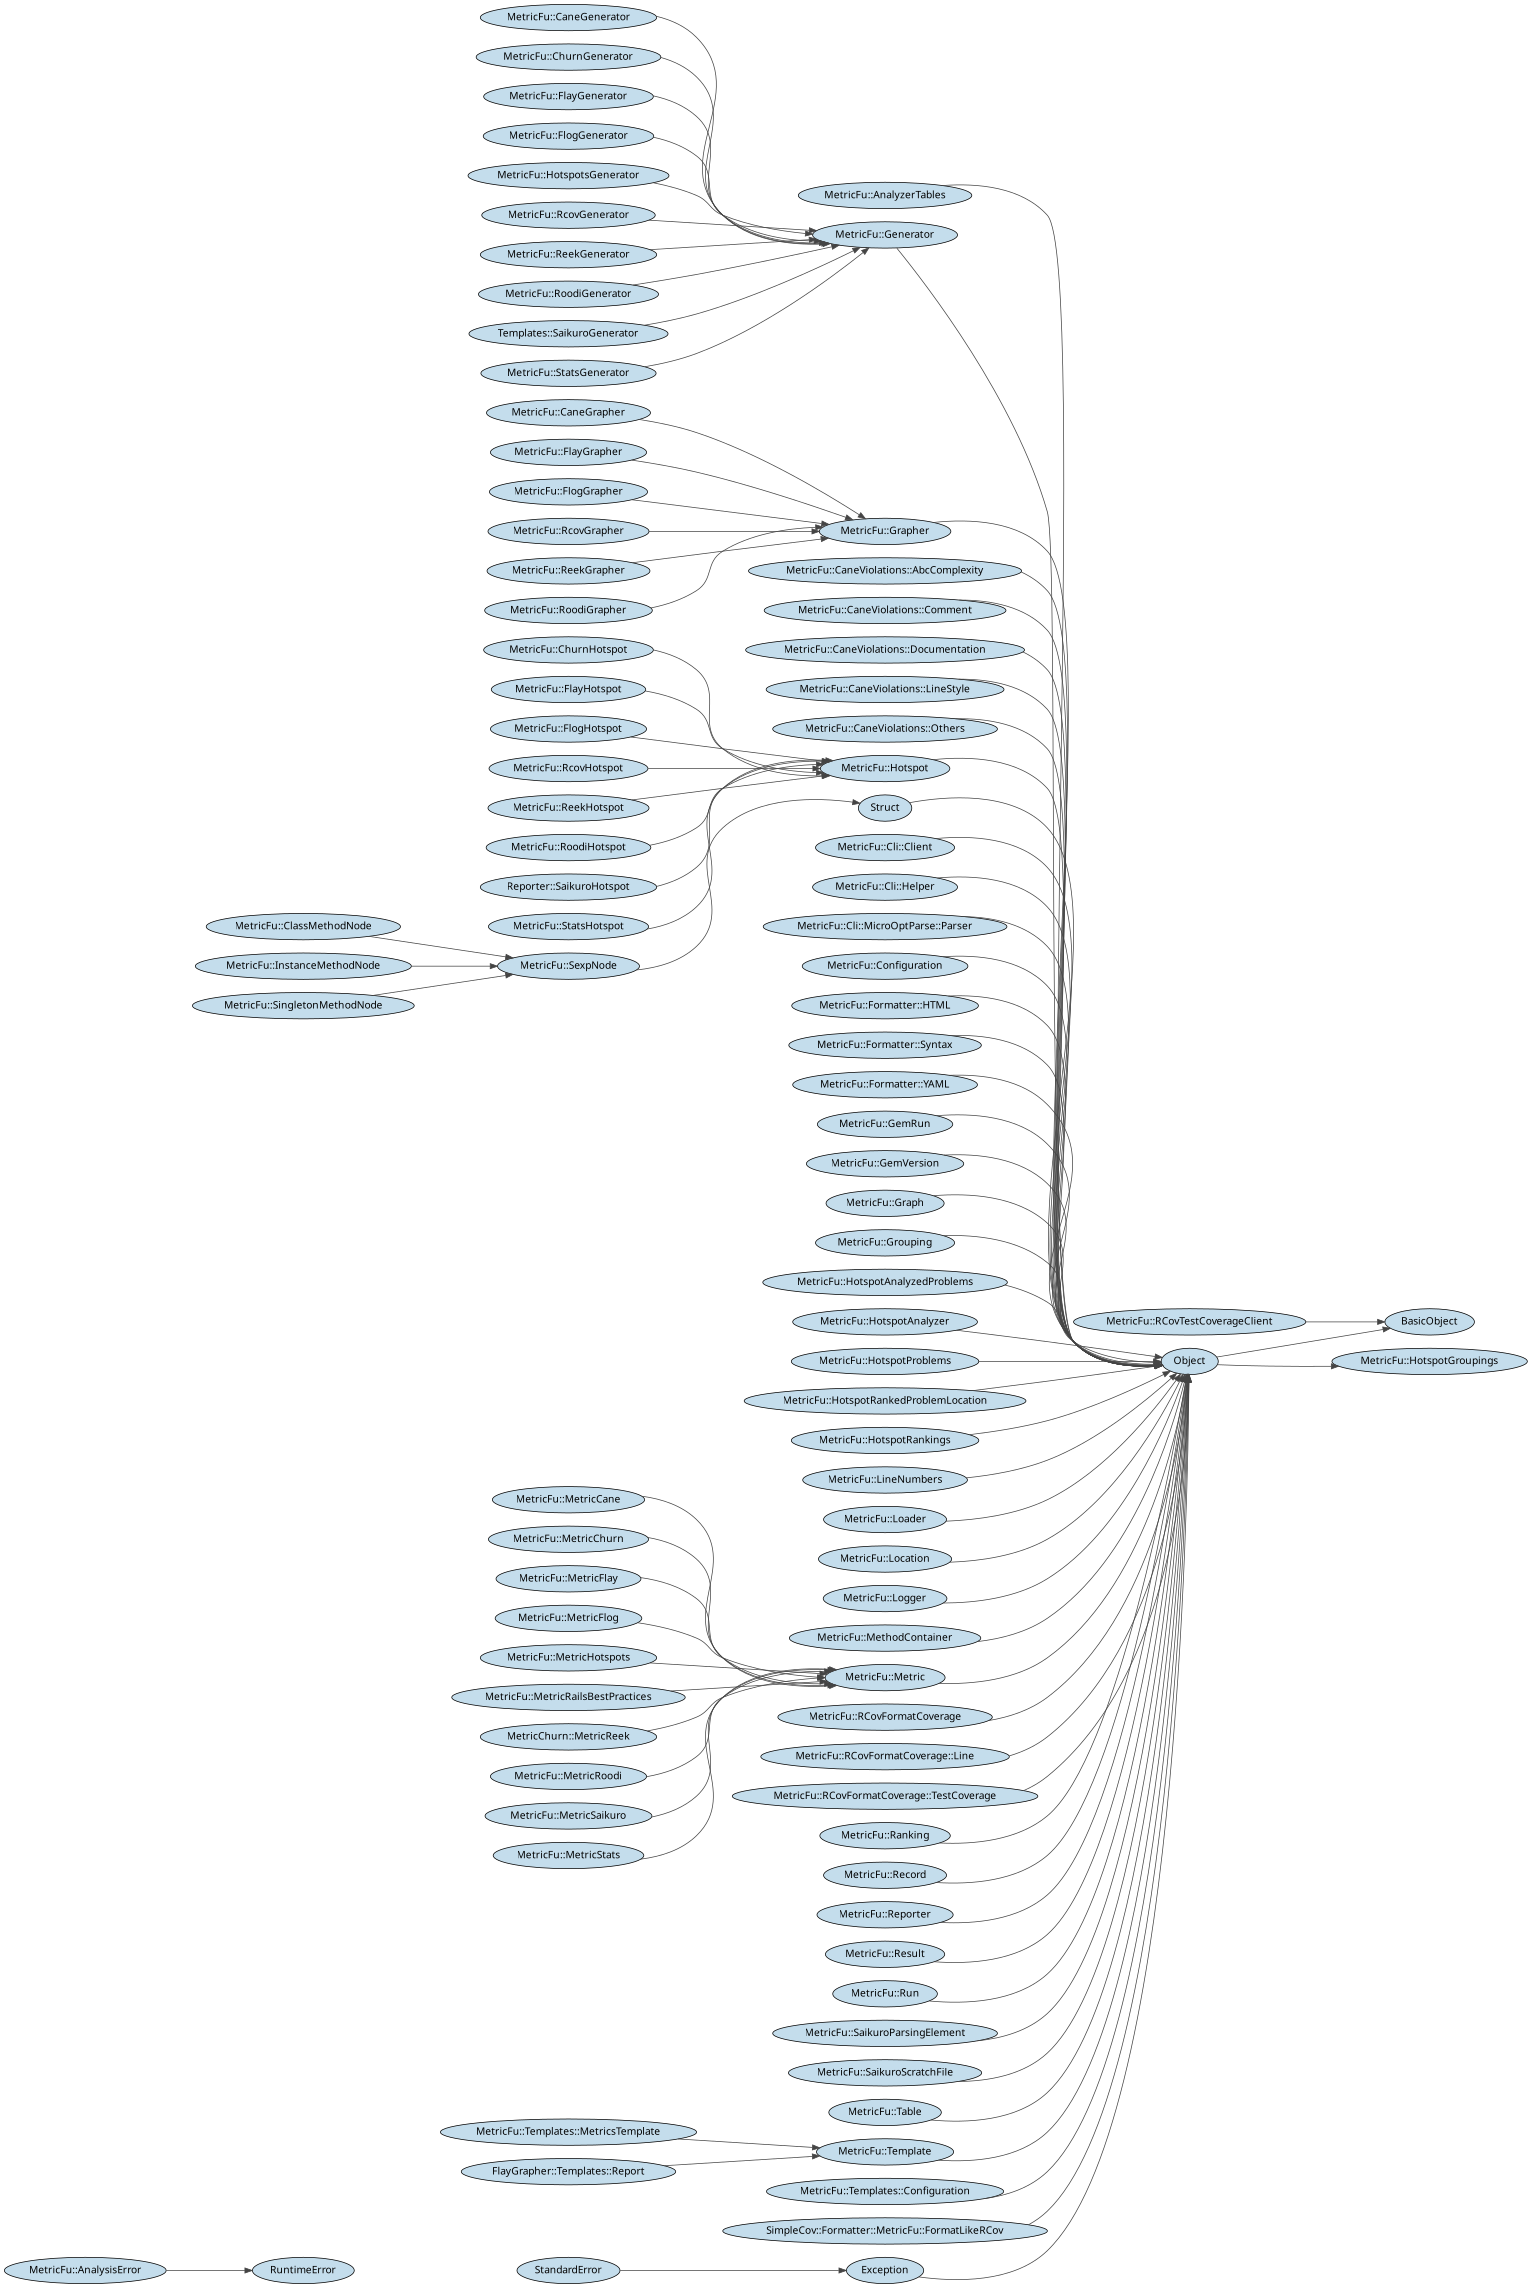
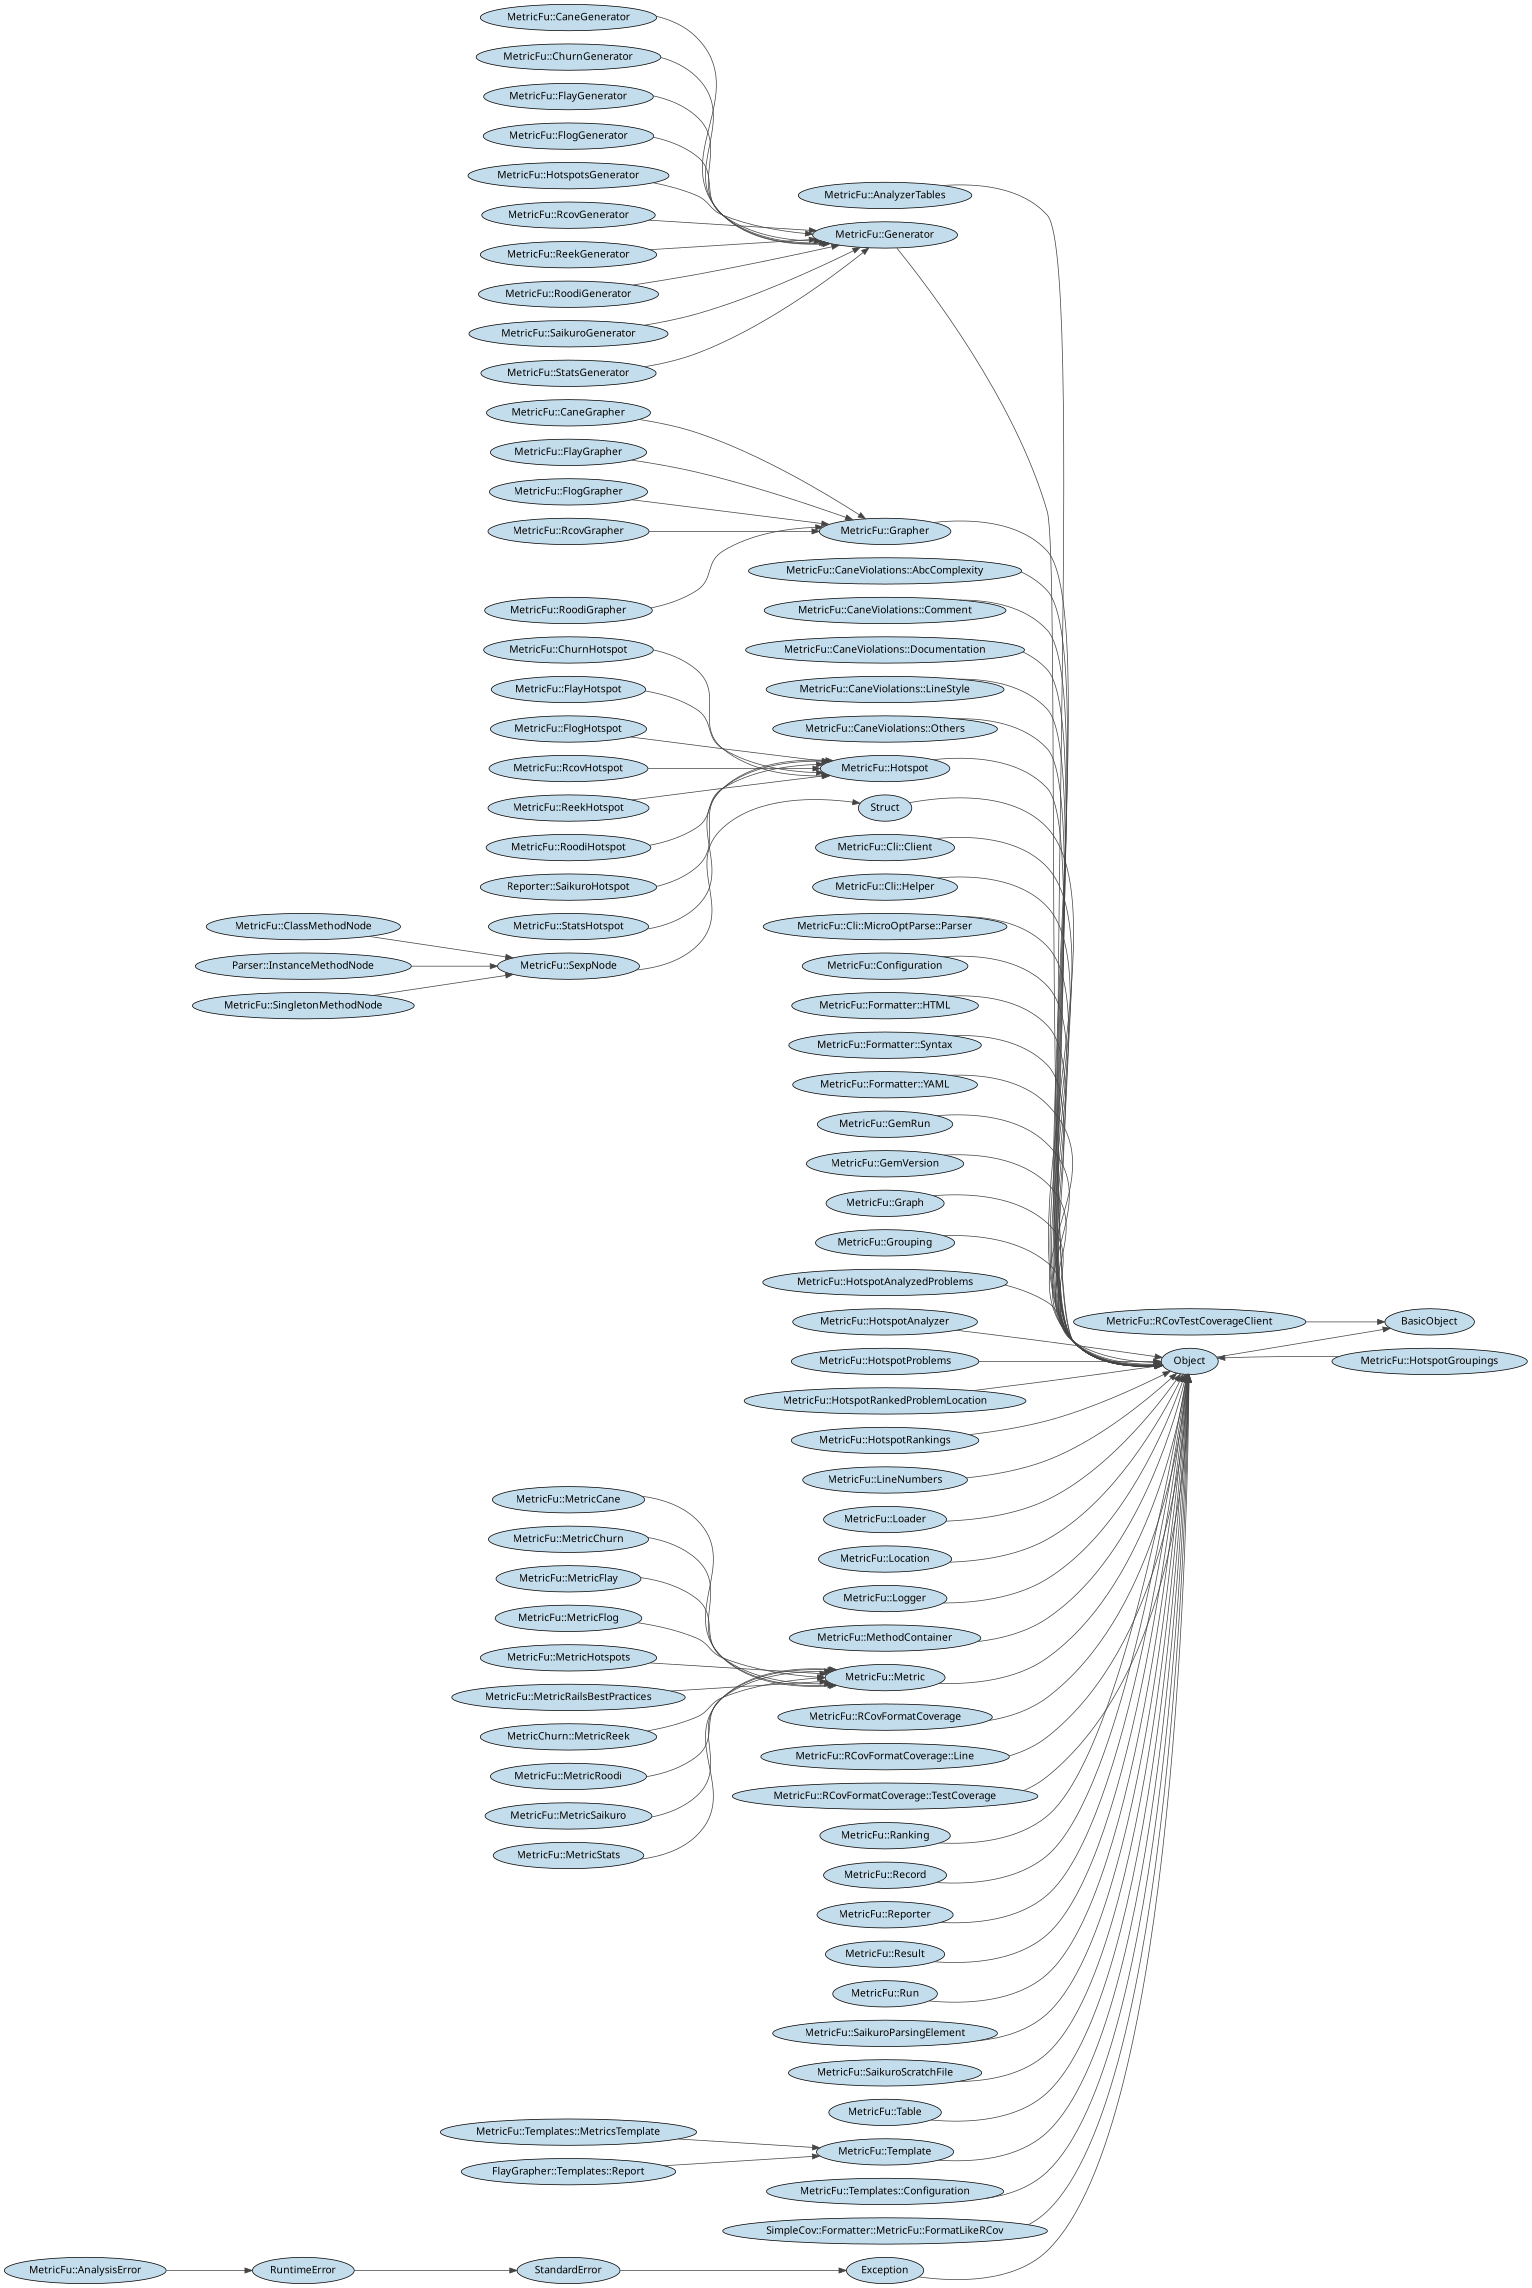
(569, 334) -> (569, 334)
(569, 571) -> none
(303, 966) -> (303, 966)
(1274, 1366) -> (1282, 1357)
none -> (432, 2270)
